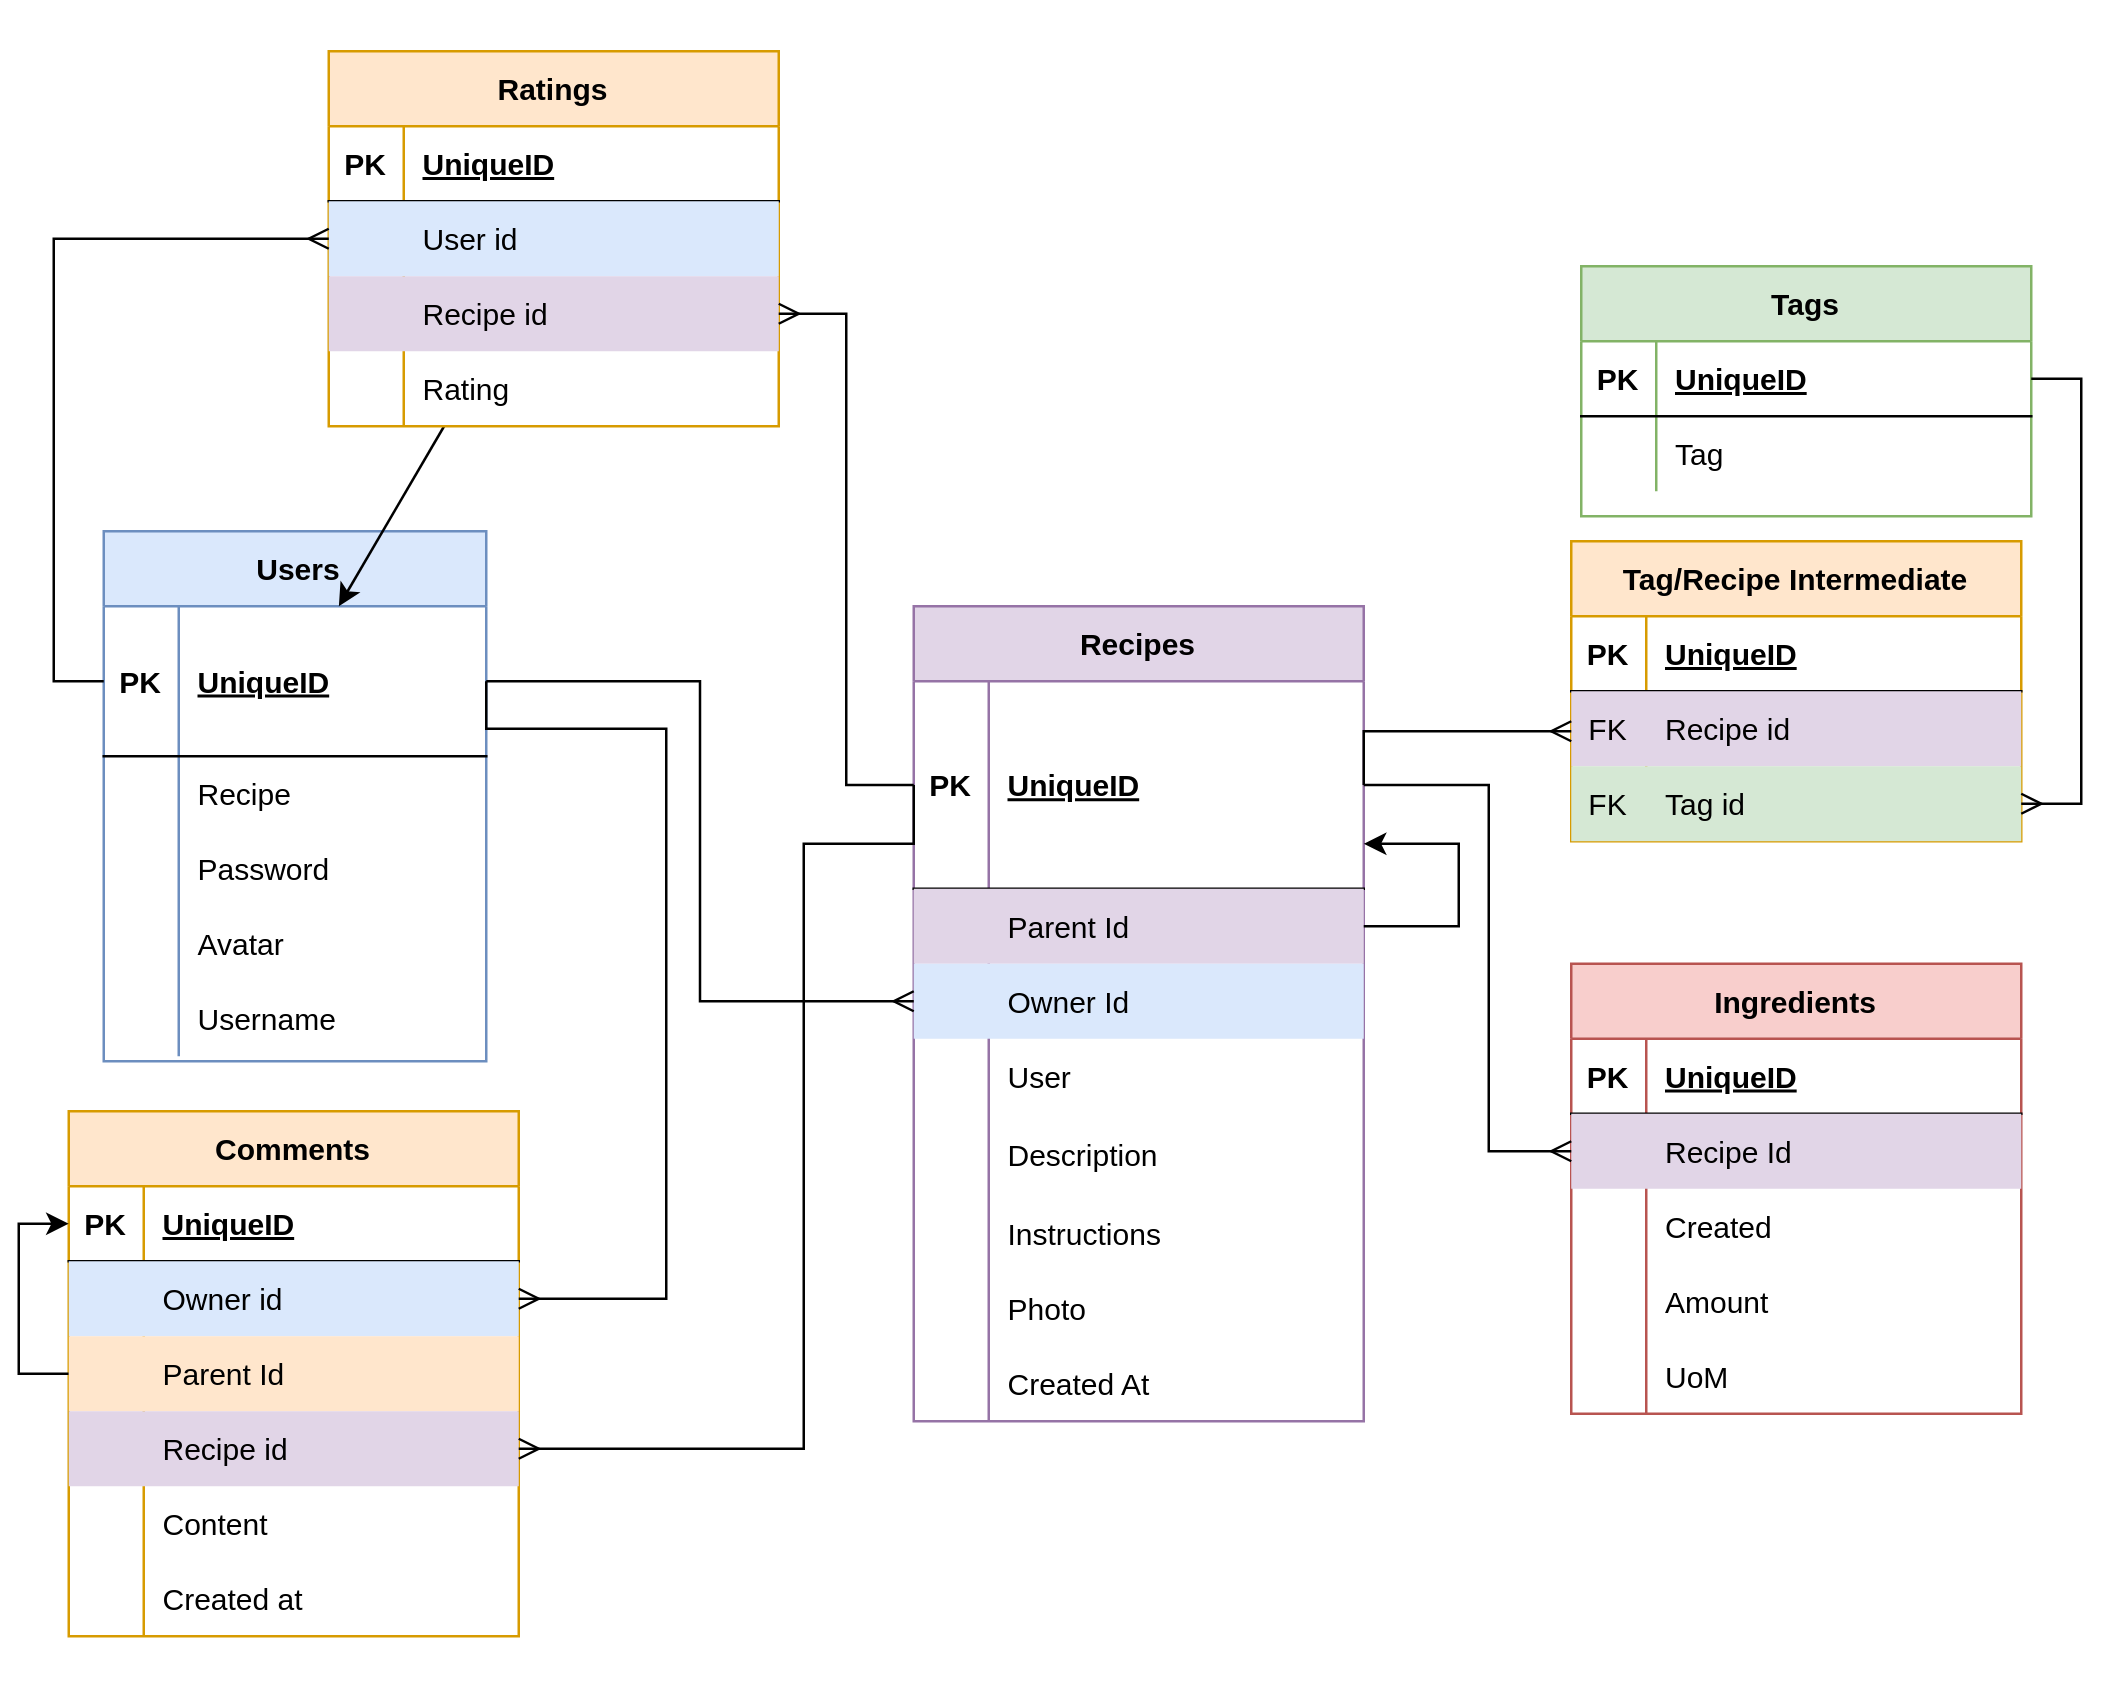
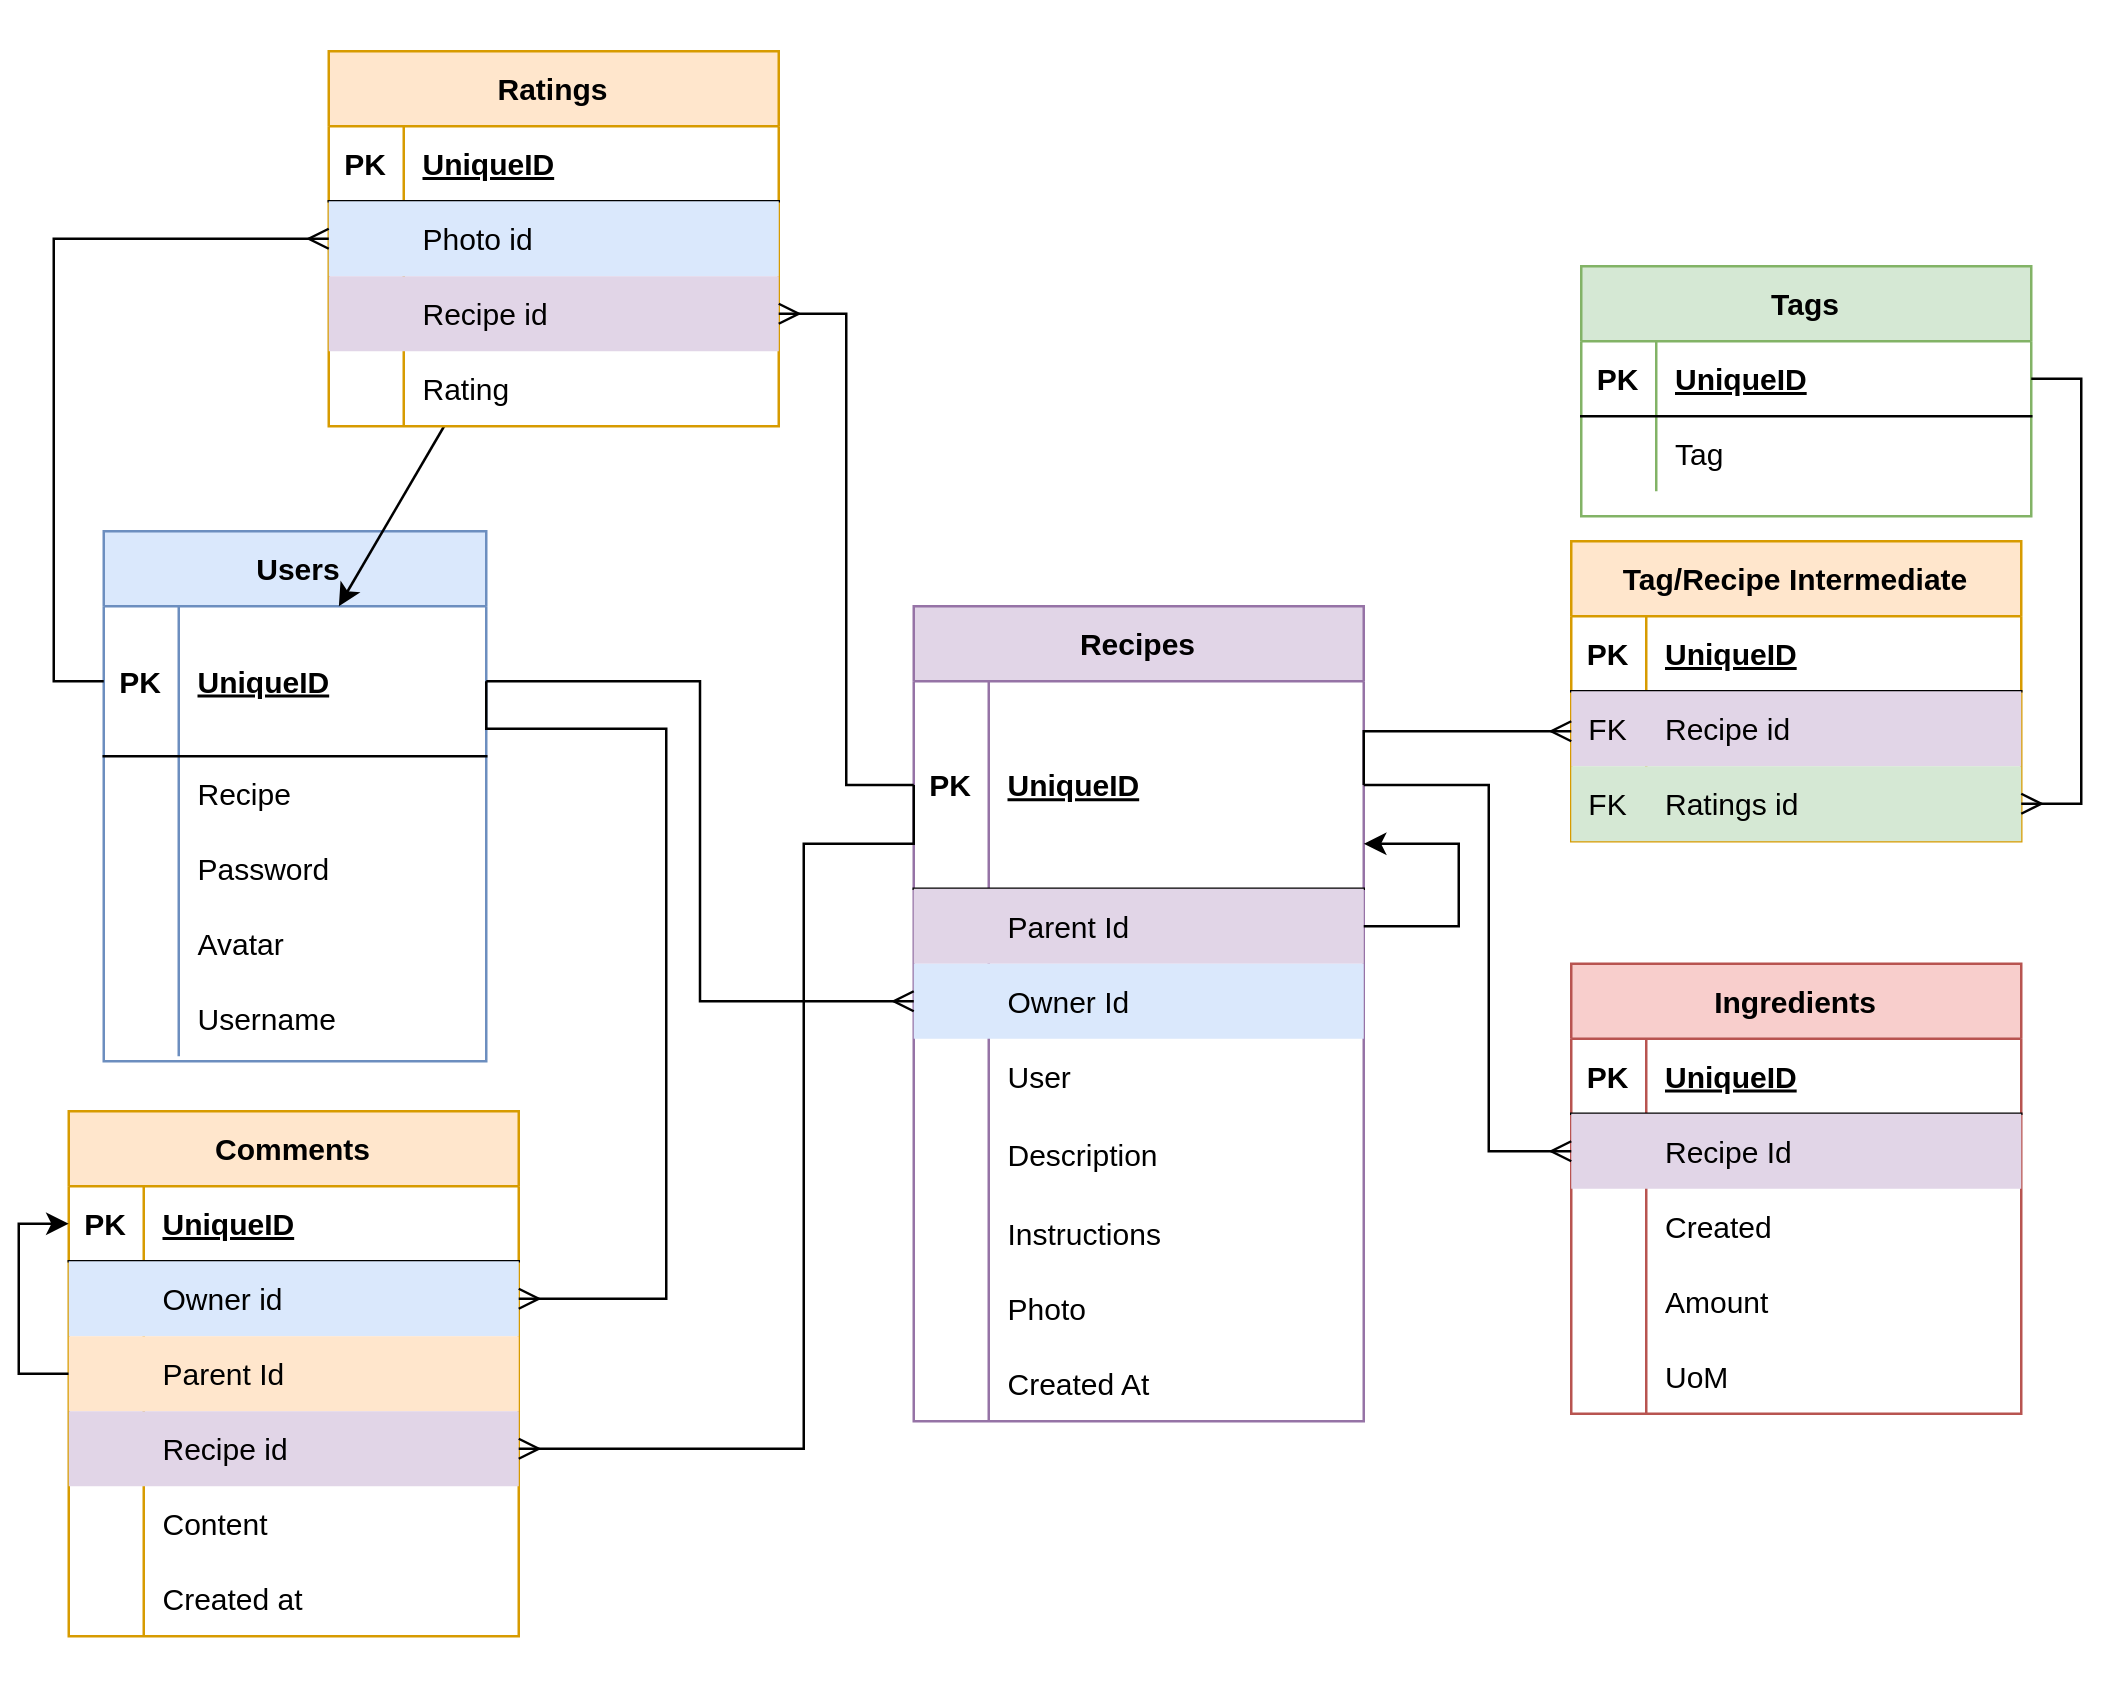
(474, 240) -> (482, 240)
(1708, 805) -> (1737, 805)
